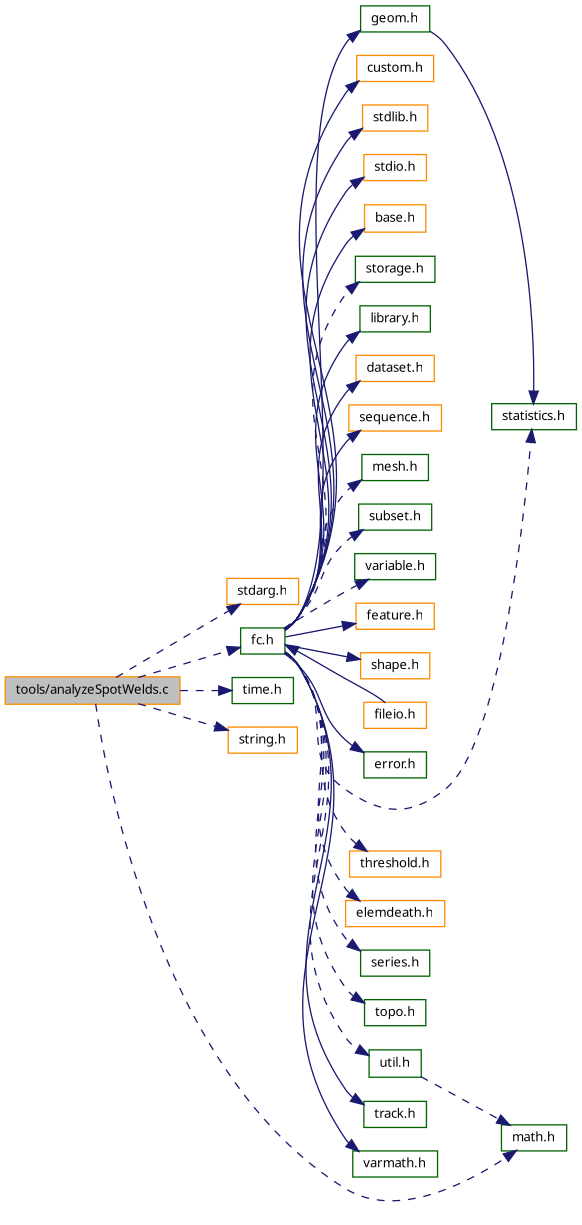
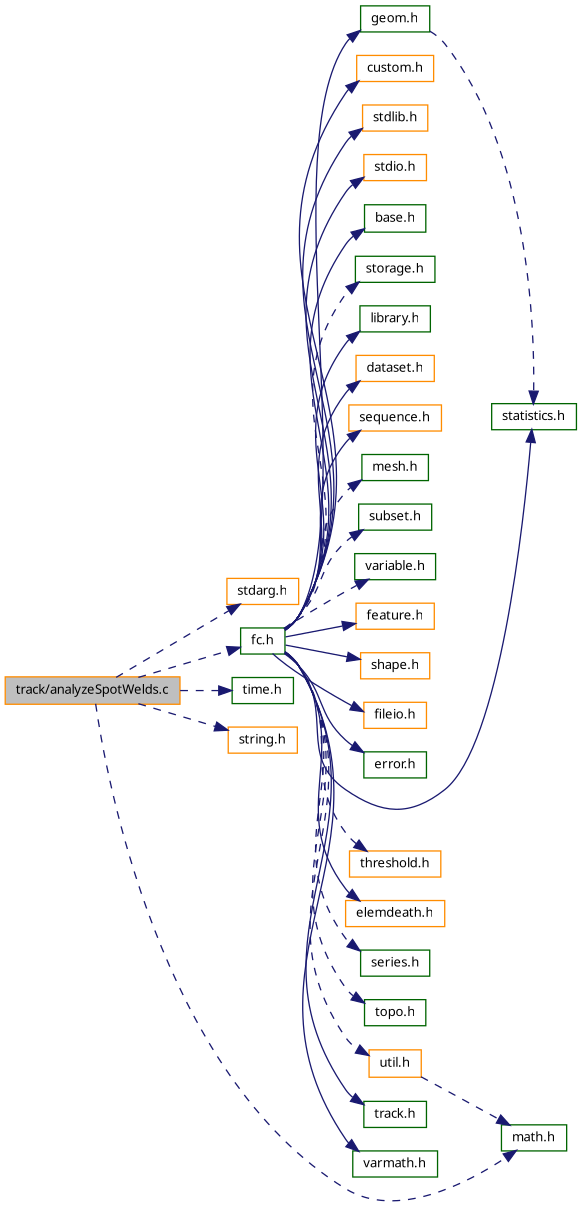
(514, 200) -> (514, 200)
(395, 218) -> (395, 218)
(342, 677) -> (325, 690)
(93, 691) -> (93, 691)
(471, 749) -> (471, 749)
(320, 771) -> (320, 771)
(395, 1064) -> (395, 1064)
